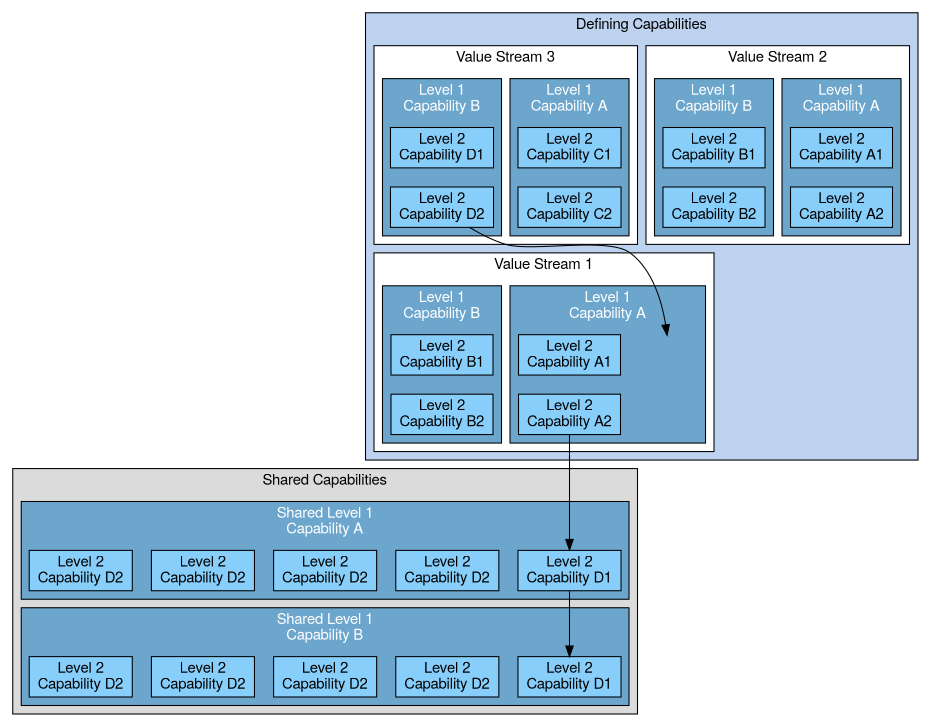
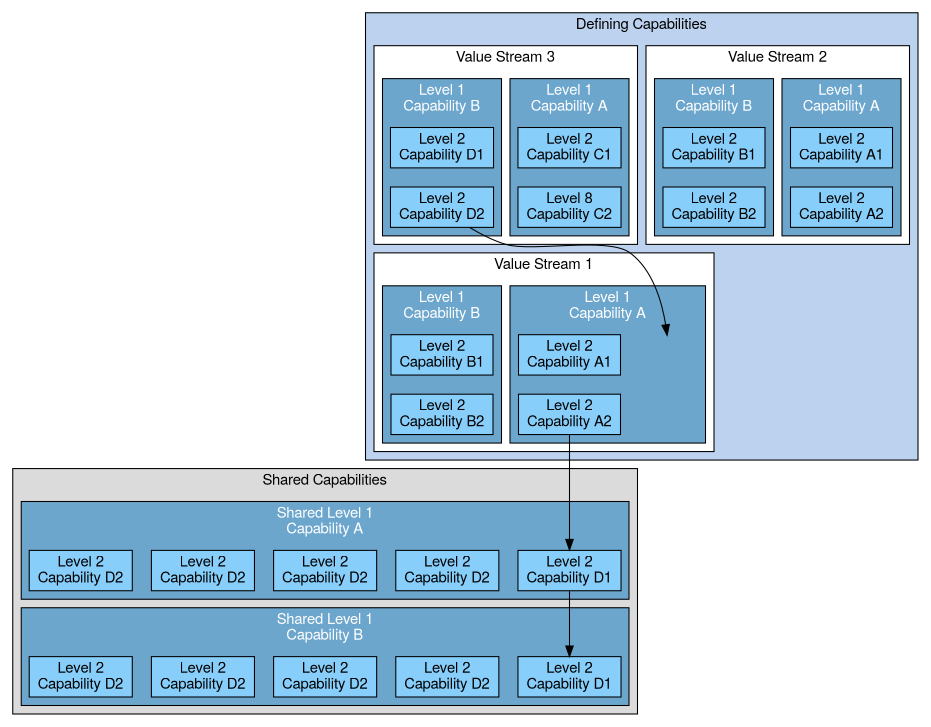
(570, 207) -> (570, 207)
